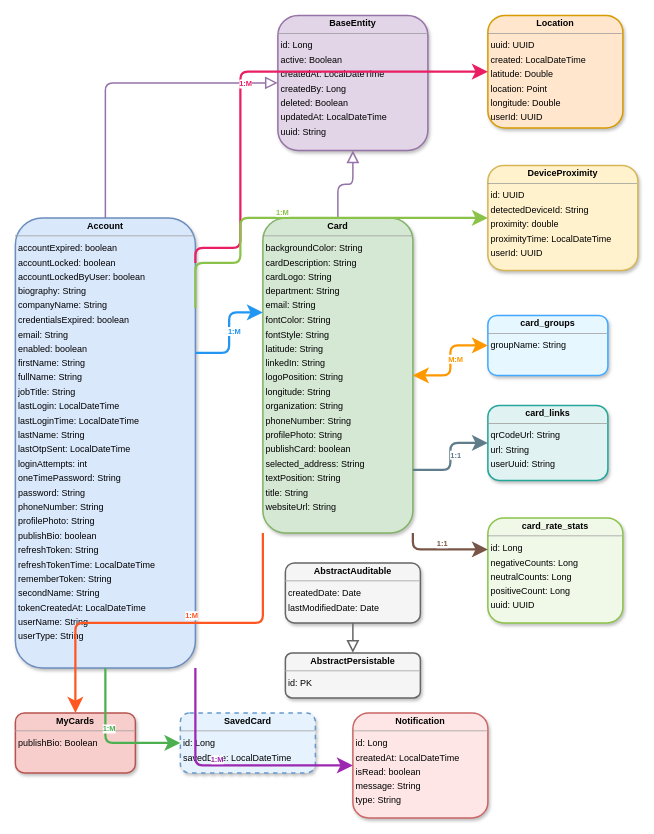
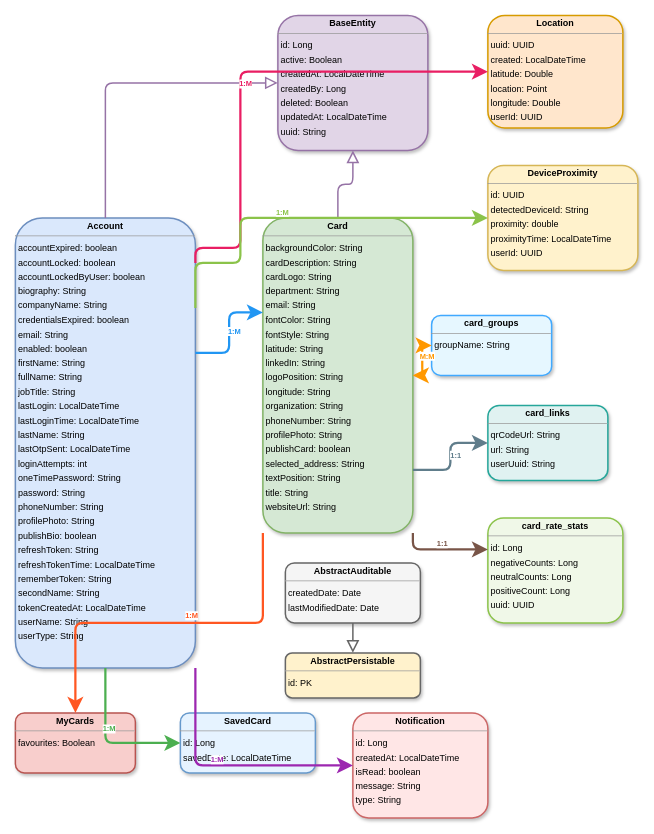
(548, 345) -> (492, 345)
(353, 675) -> (353, 675)
(58, 724) -> (60, 724)
(248, 743) -> (248, 743)
